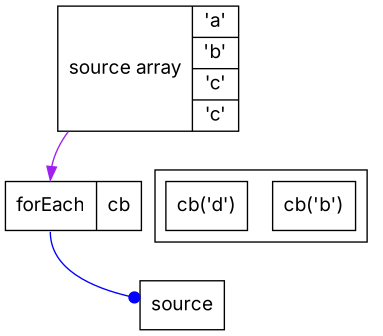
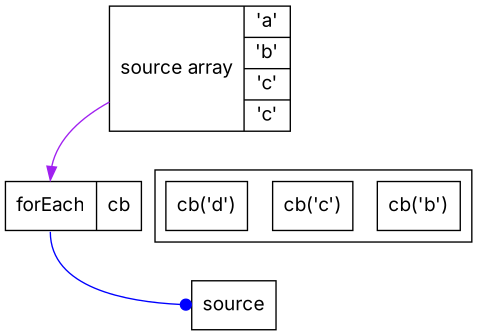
none -> (313, 206)
